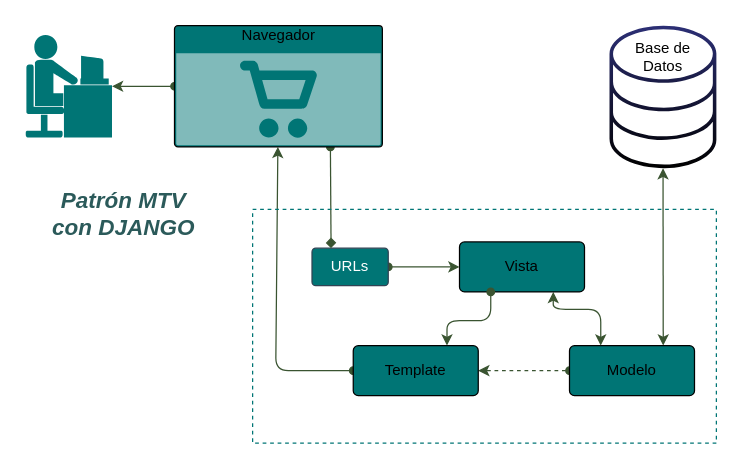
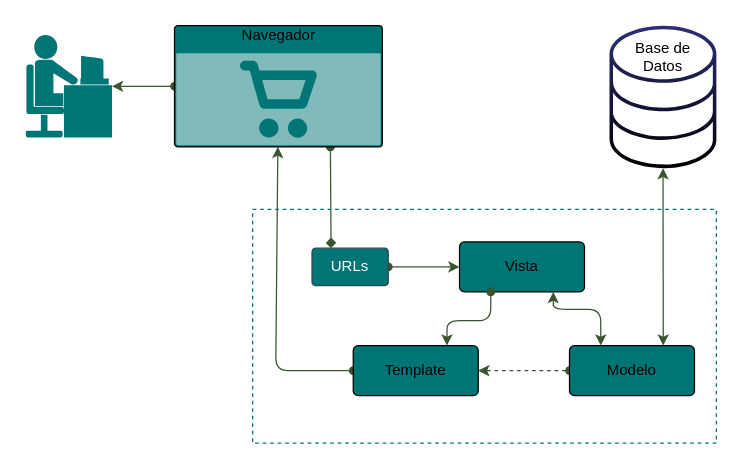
(123, 217) -> none
